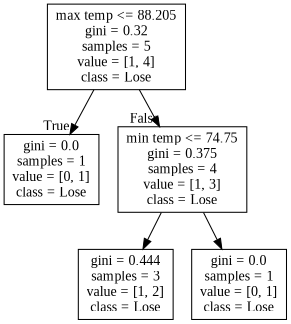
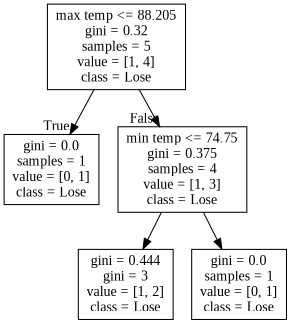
(126, 284) -> (126, 284)
